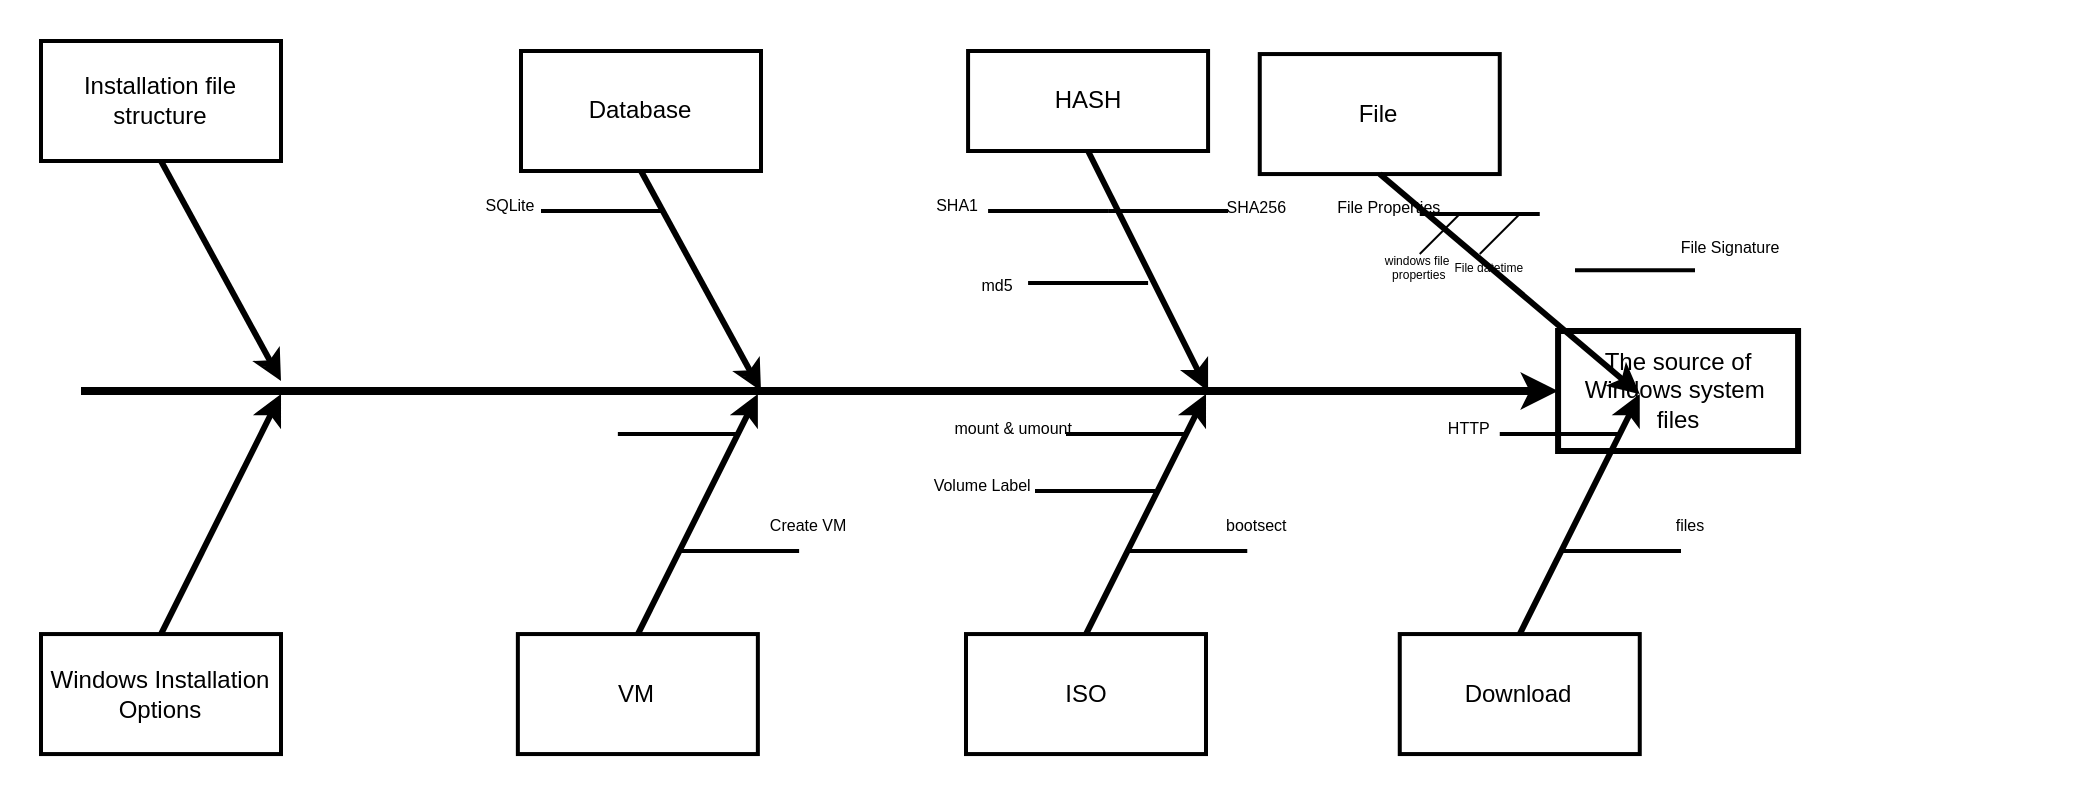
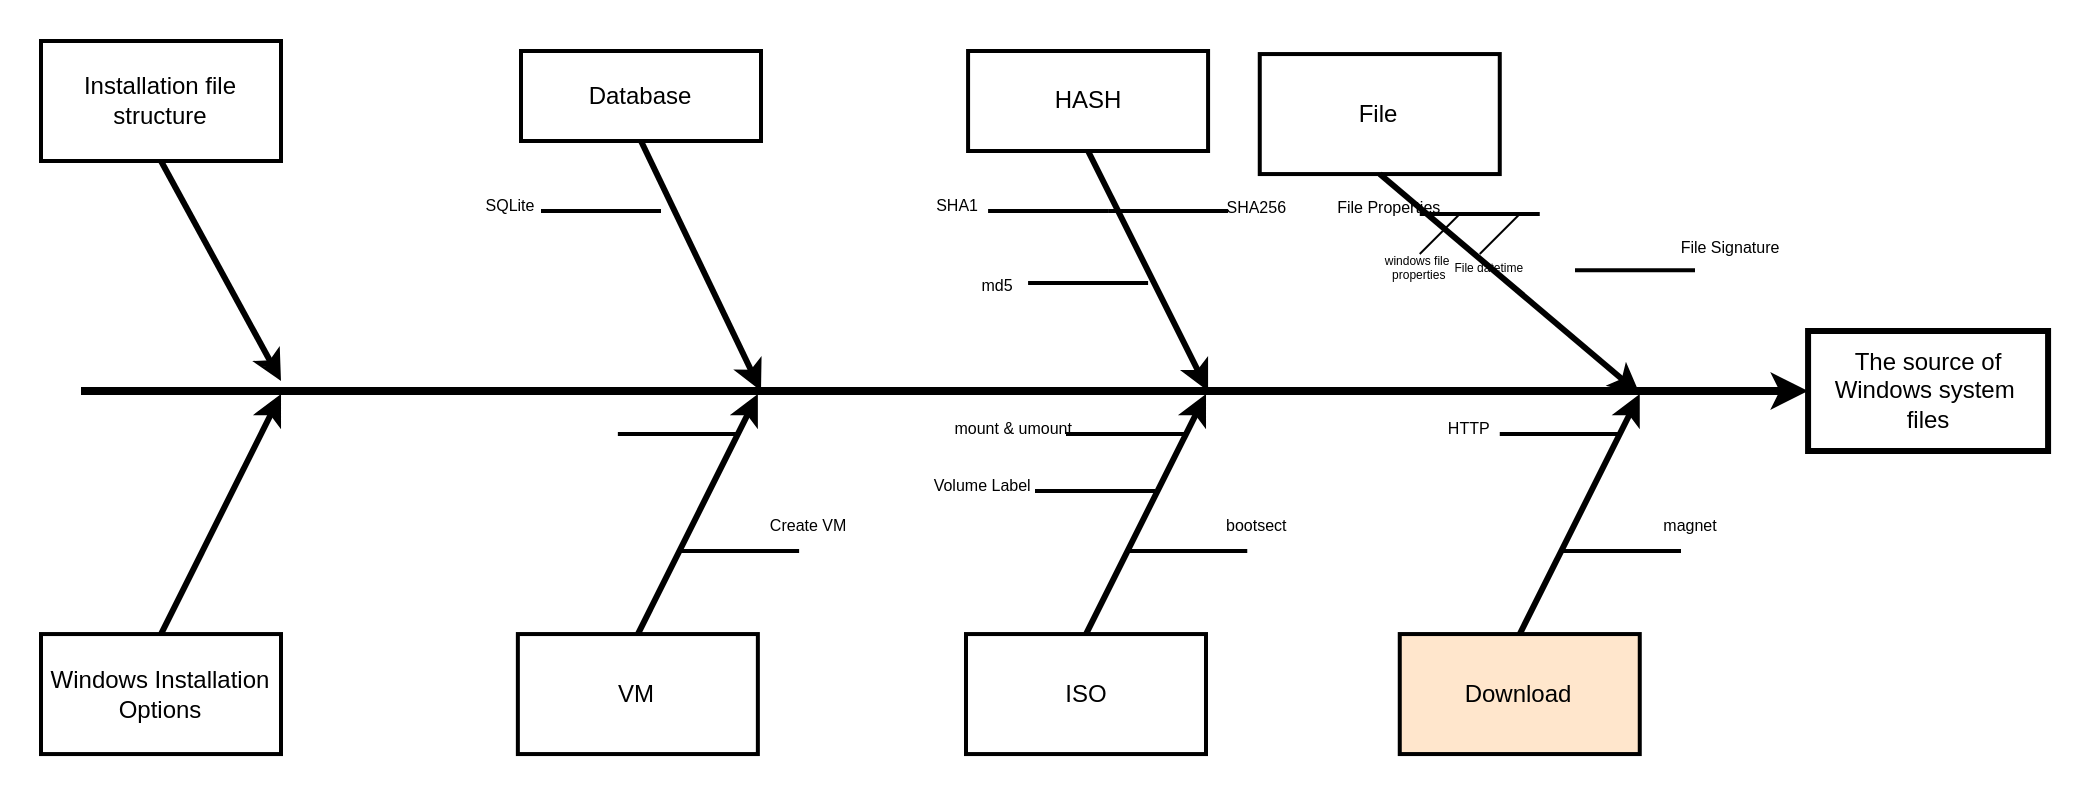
(641, 111) -> (641, 96)
(1678, 391) -> (1928, 391)
(1690, 526) -> (1690, 526)
(1520, 694) -> (1520, 694)
